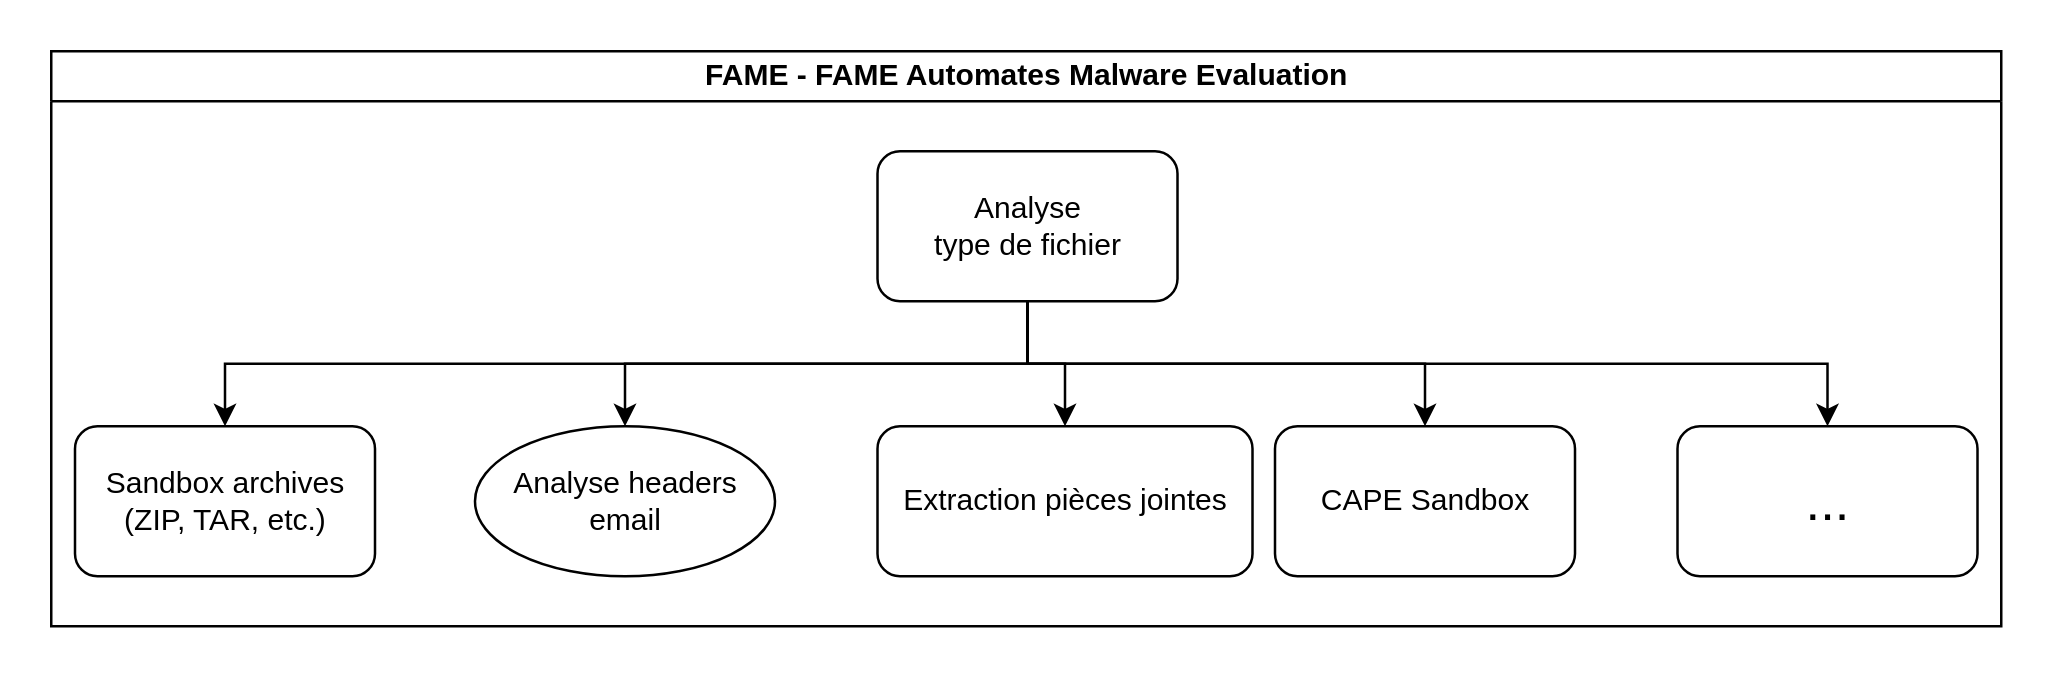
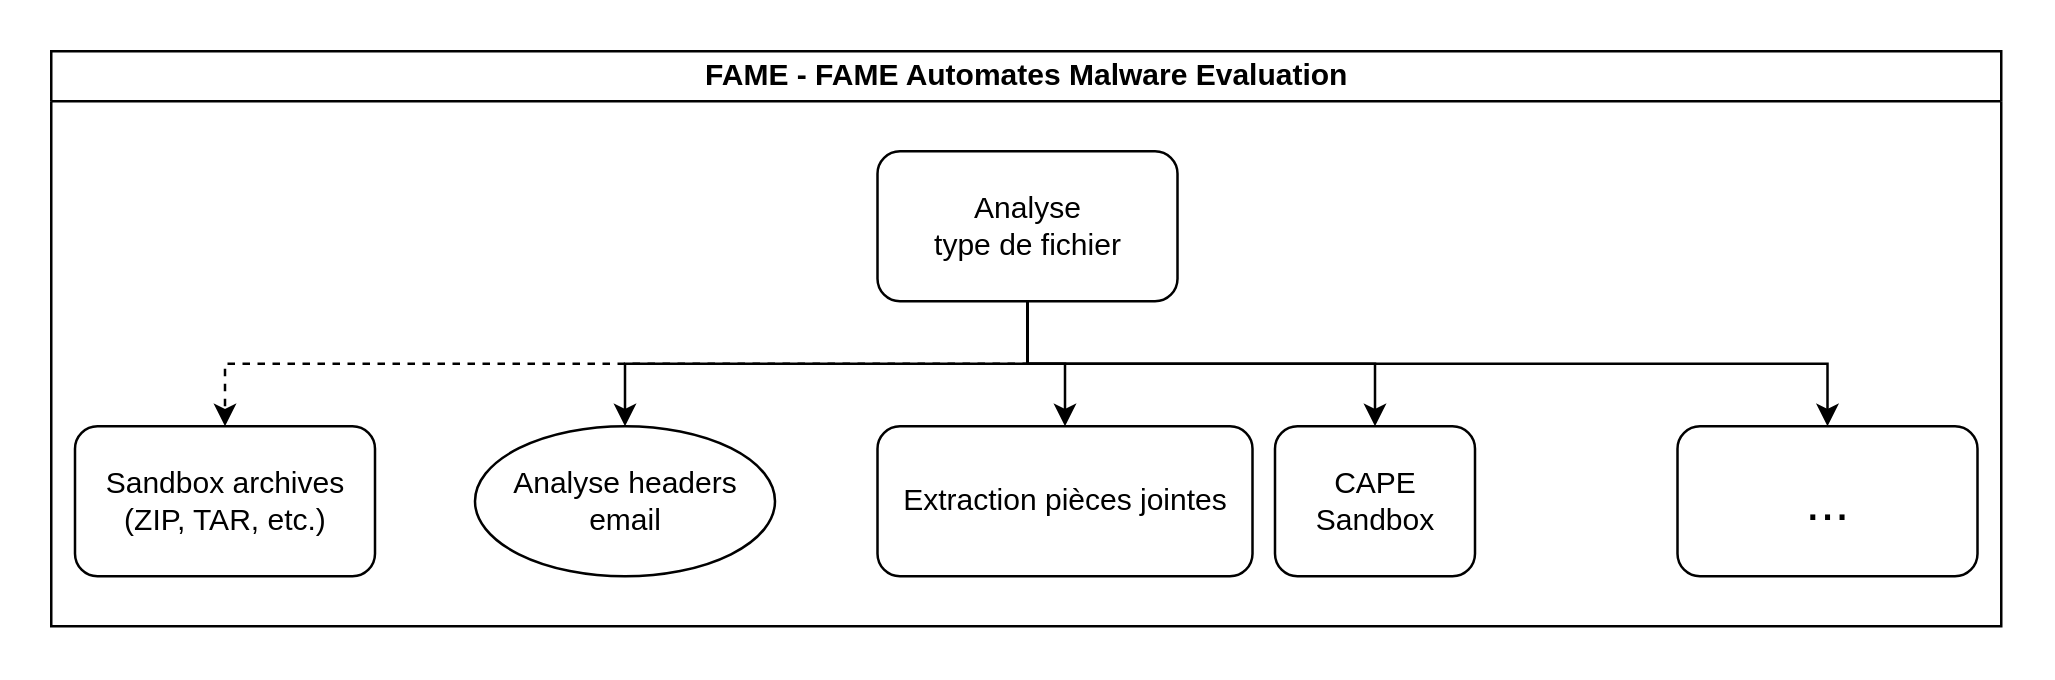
(399, 364) -> (399, 364)
(1425, 501) -> (1375, 501)
